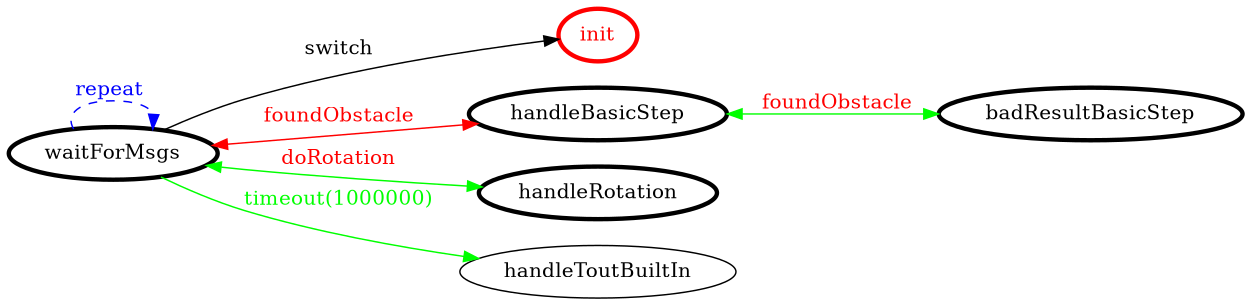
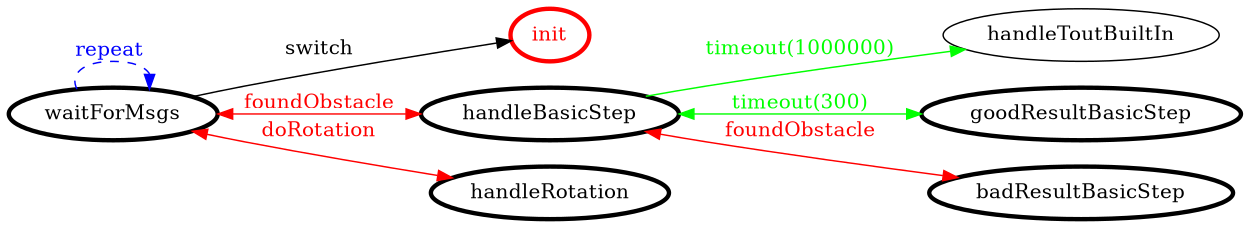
(833, 114) -> (801, 156)
none -> (1081, 114)
(344, 178) -> (322, 156)
(309, 228) -> (798, 72)
